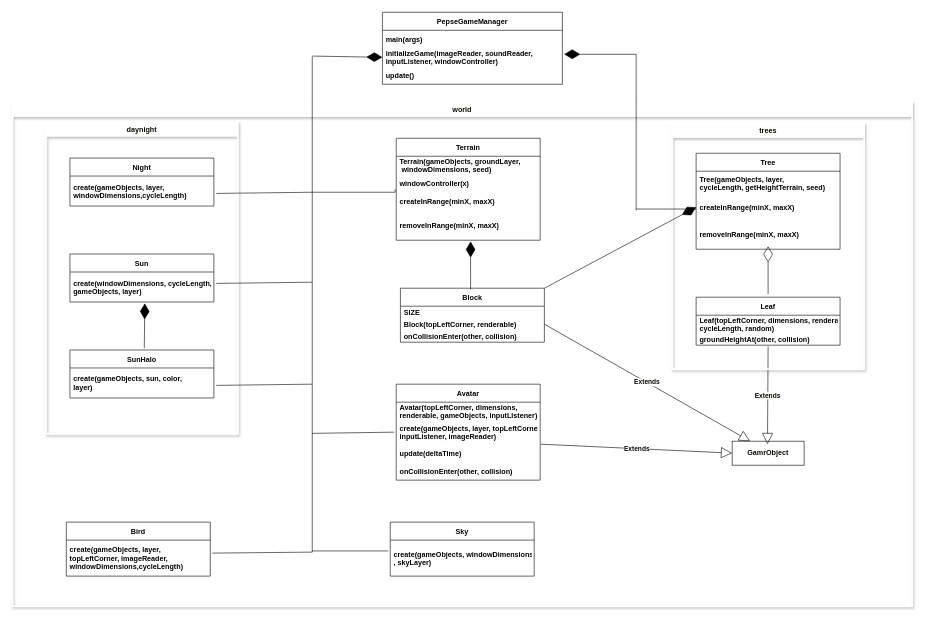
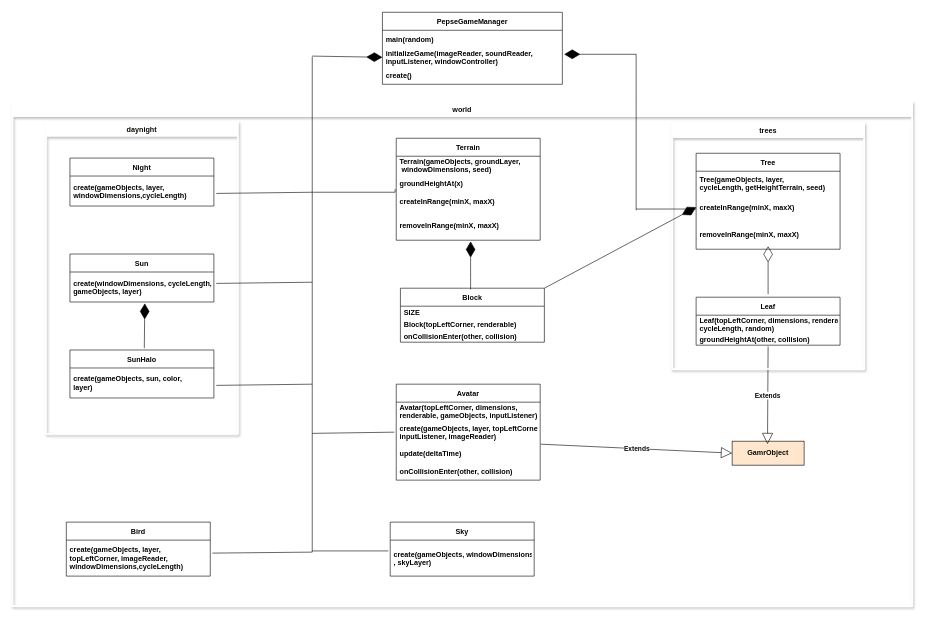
(405, 40) -> (409, 40)
(402, 76) -> (402, 76)
(435, 184) -> (433, 184)
(643, 380) -> none
(768, 453) -> (768, 453)
